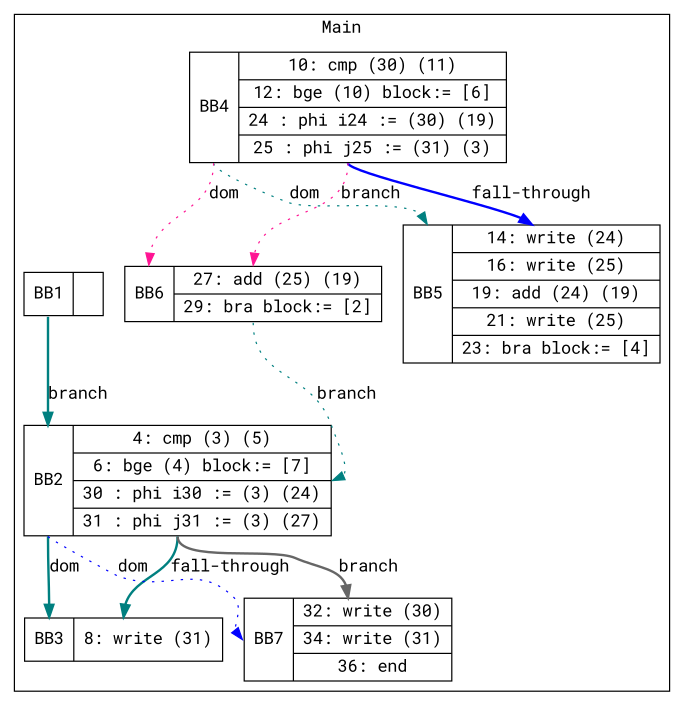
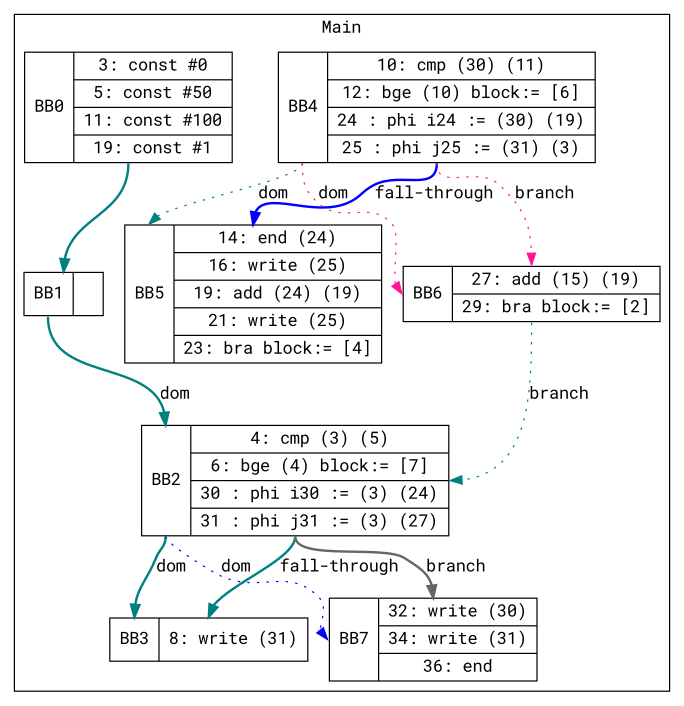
none -> (128, 107)
(556, 238) -> (278, 238)
(278, 280) -> (556, 280)
(78, 394) -> (175, 394)
